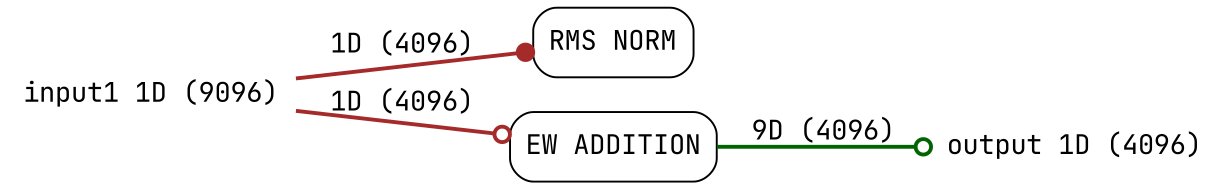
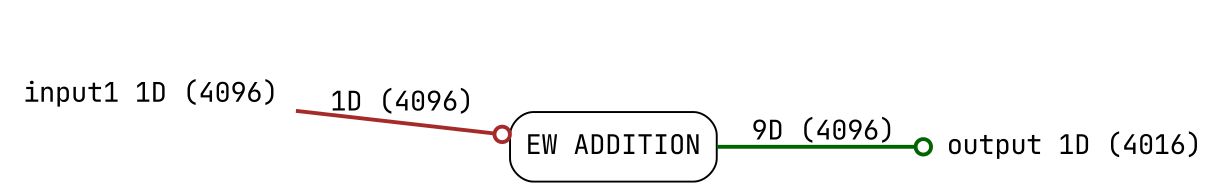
(613, 43) -> none
(152, 95) -> (152, 95)
(1075, 147) -> (1075, 147)
